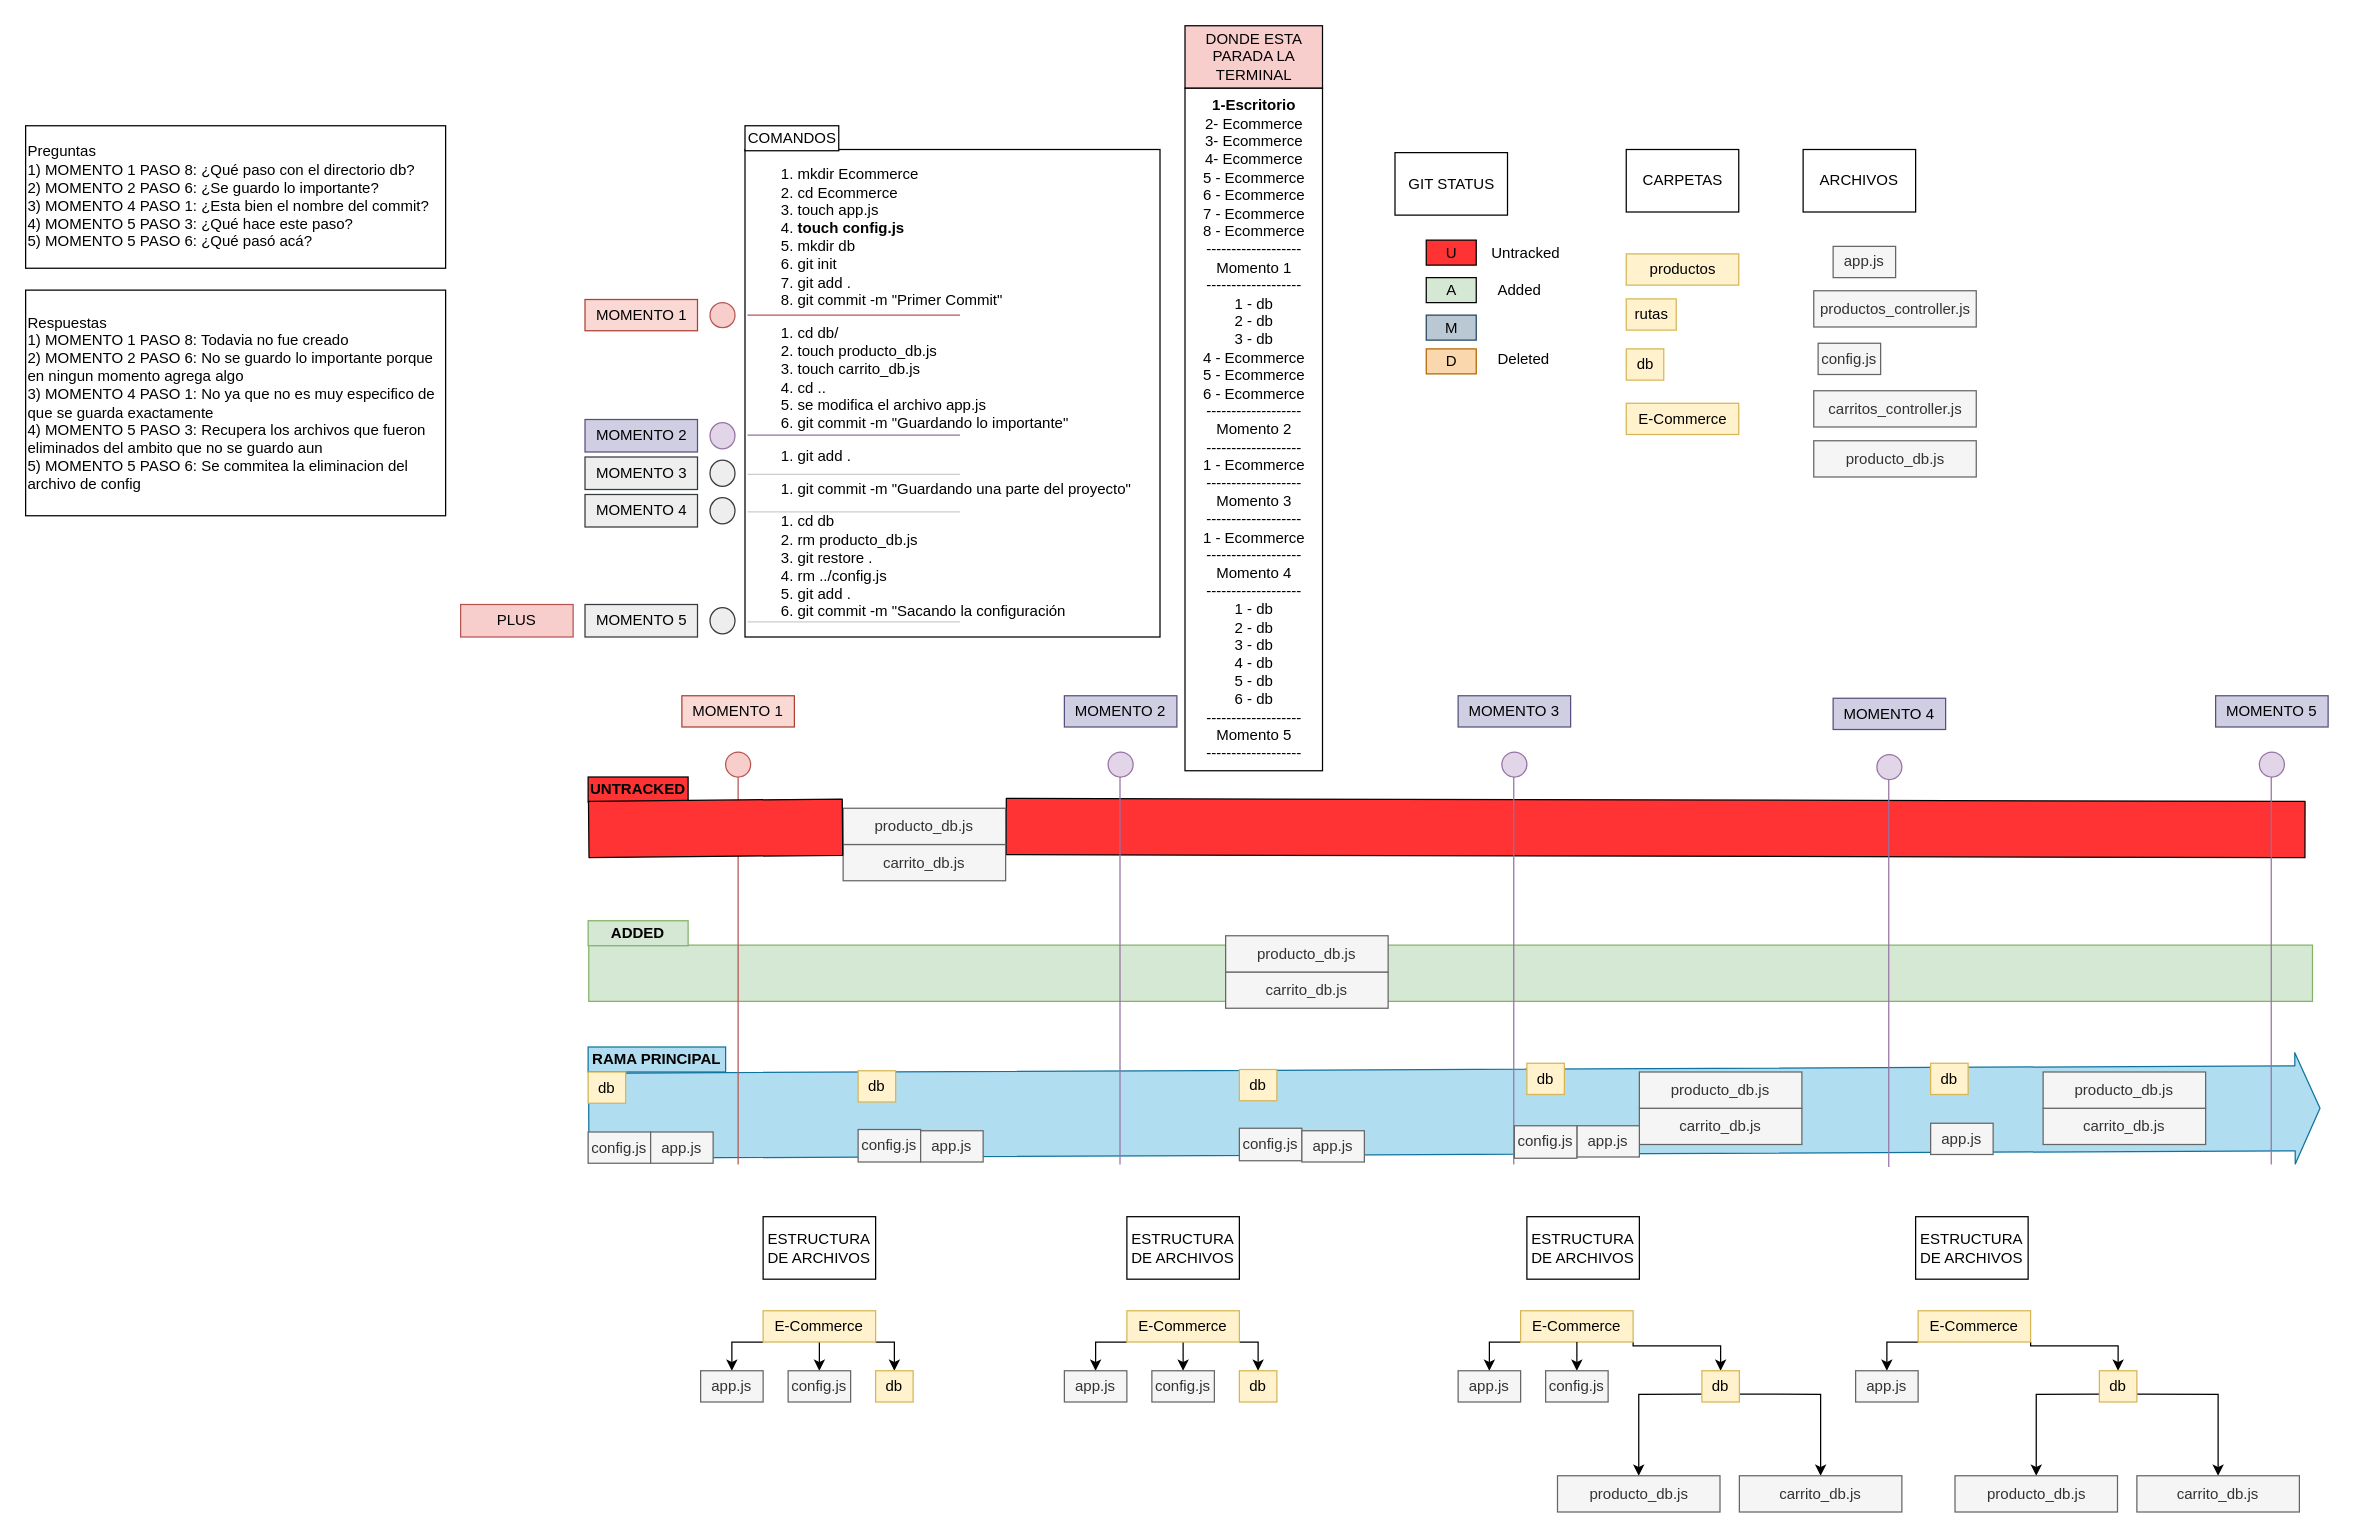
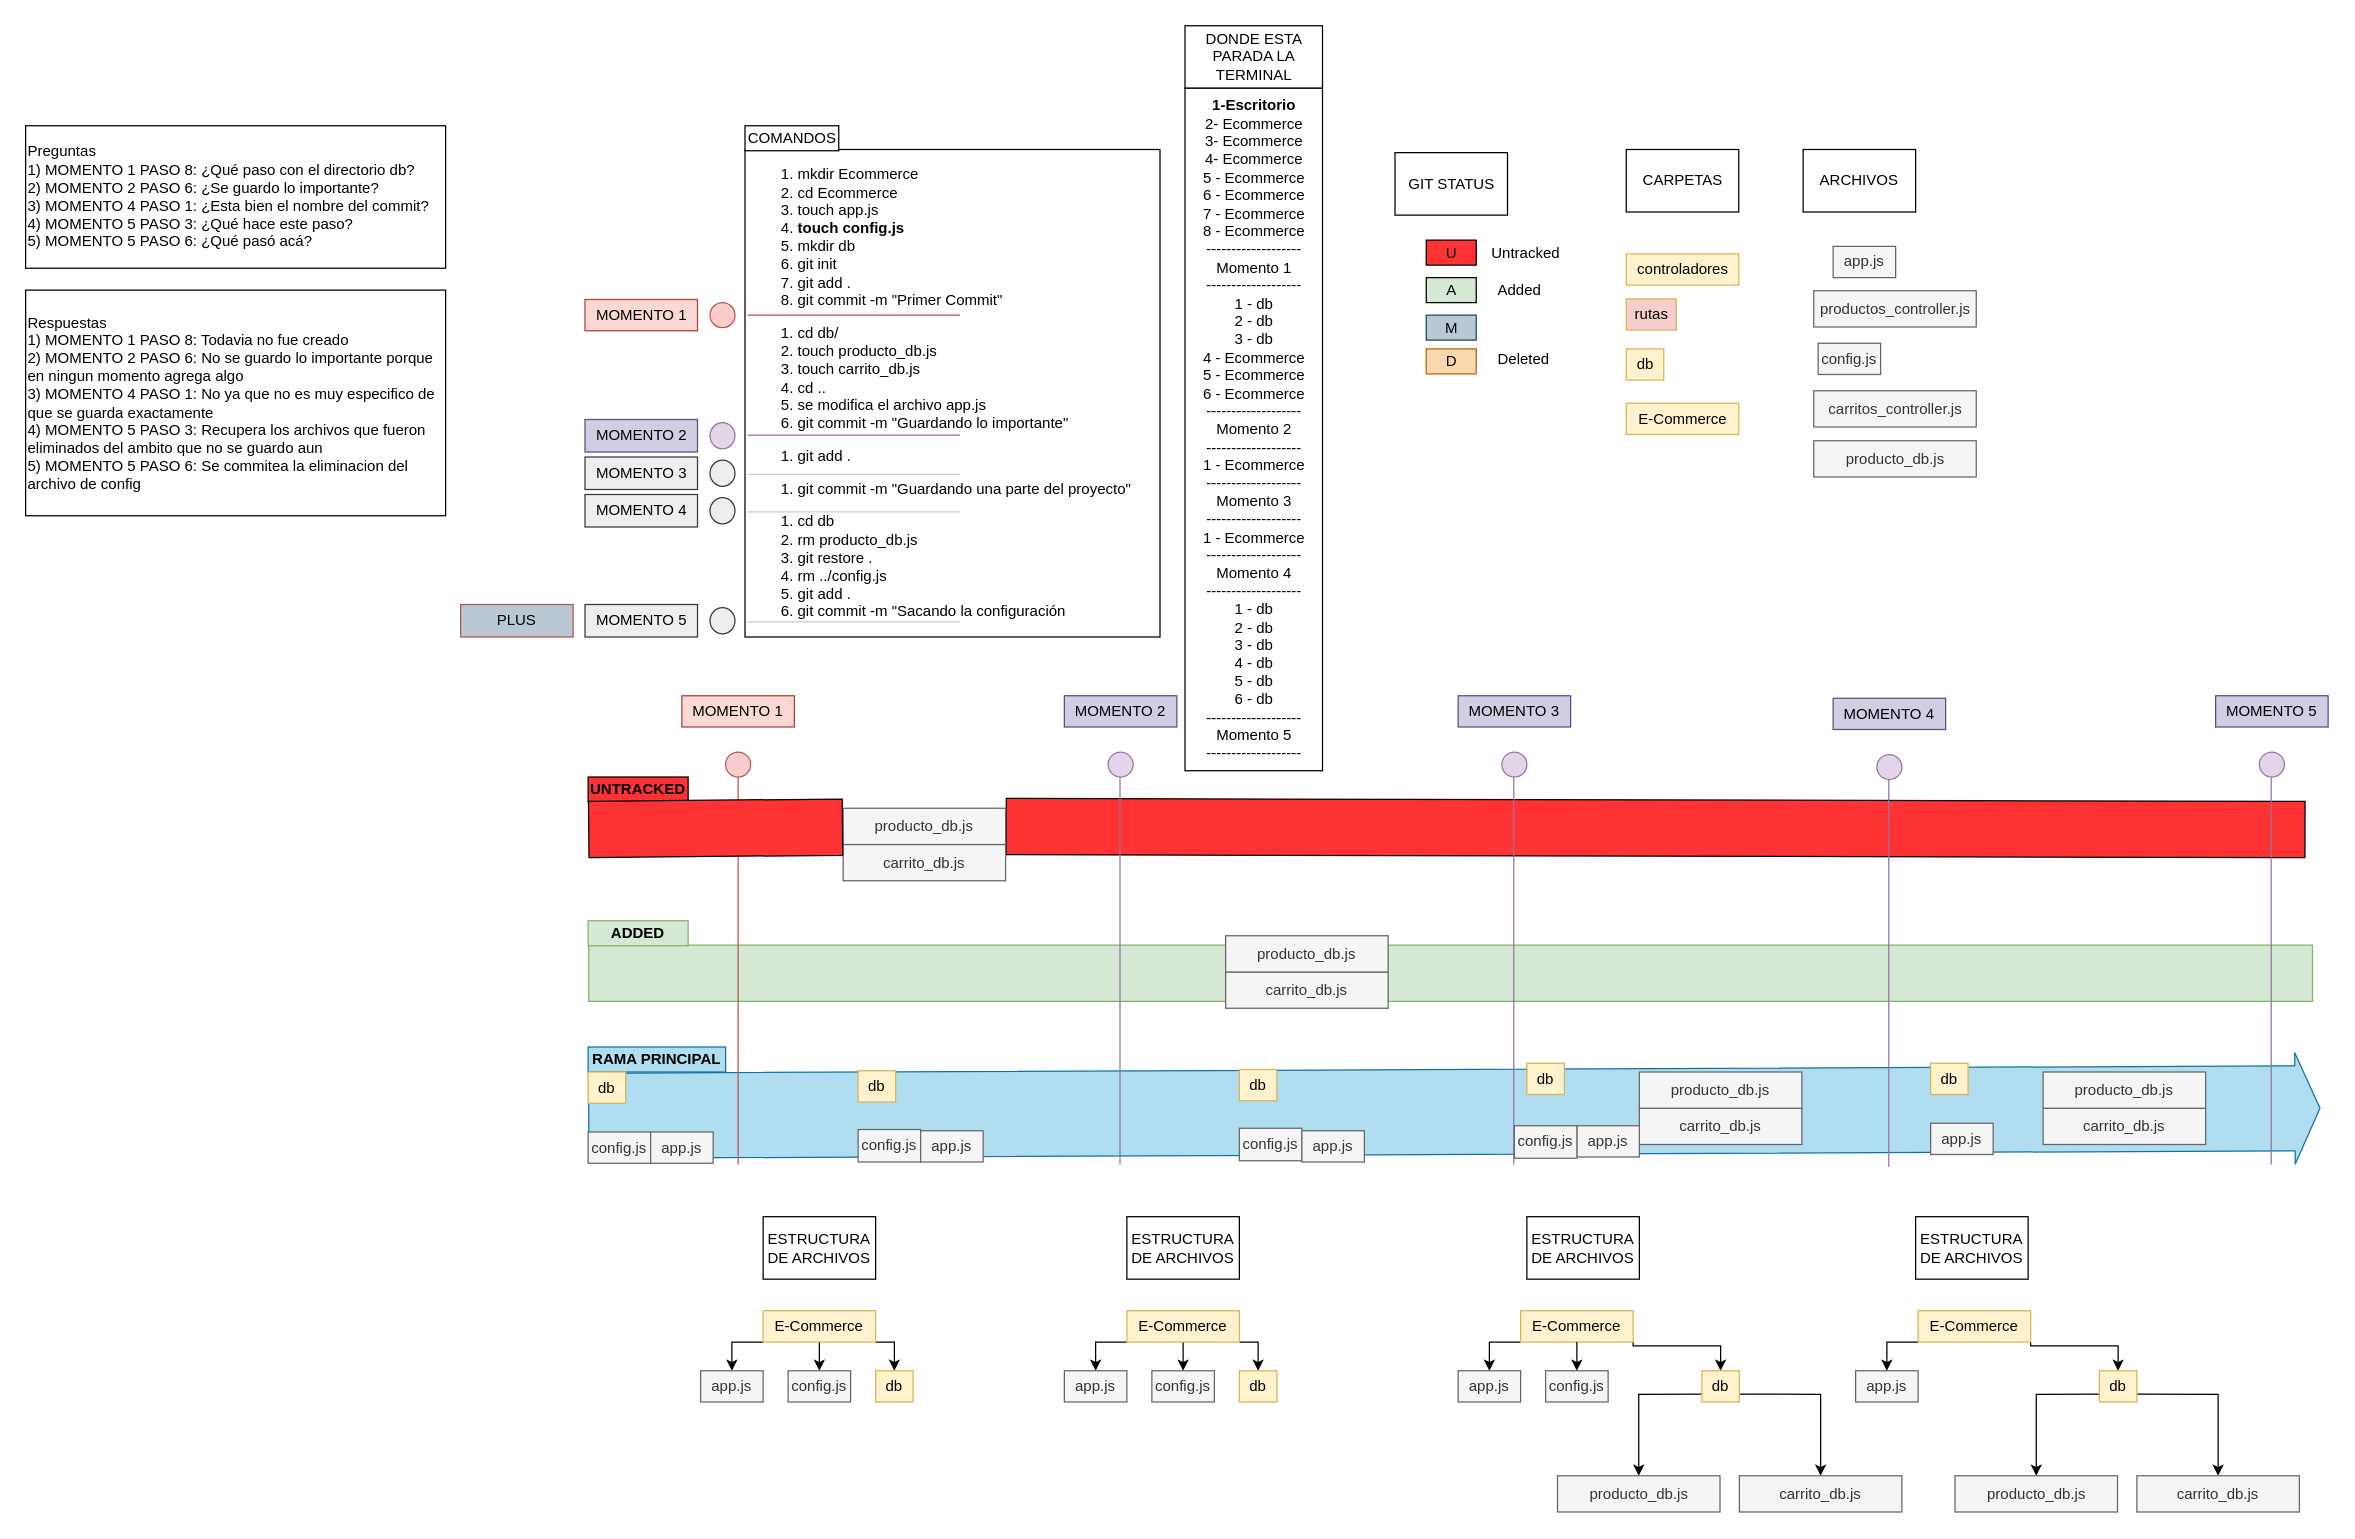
(1254, 57) -> (1254, 57)
(1683, 269) -> (1683, 269)
(1651, 314) -> (1651, 314)
(517, 621) -> (517, 621)
